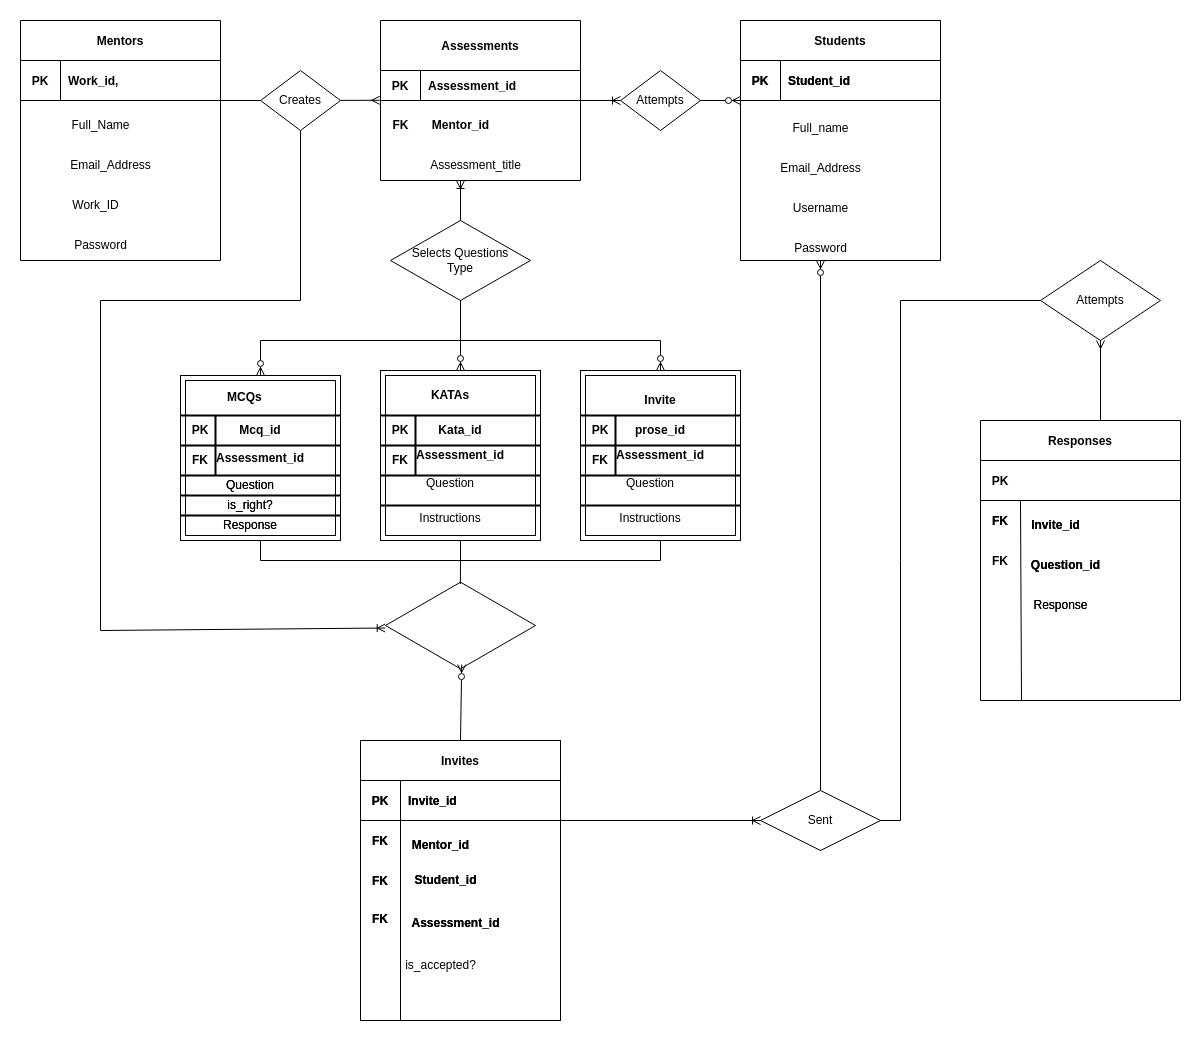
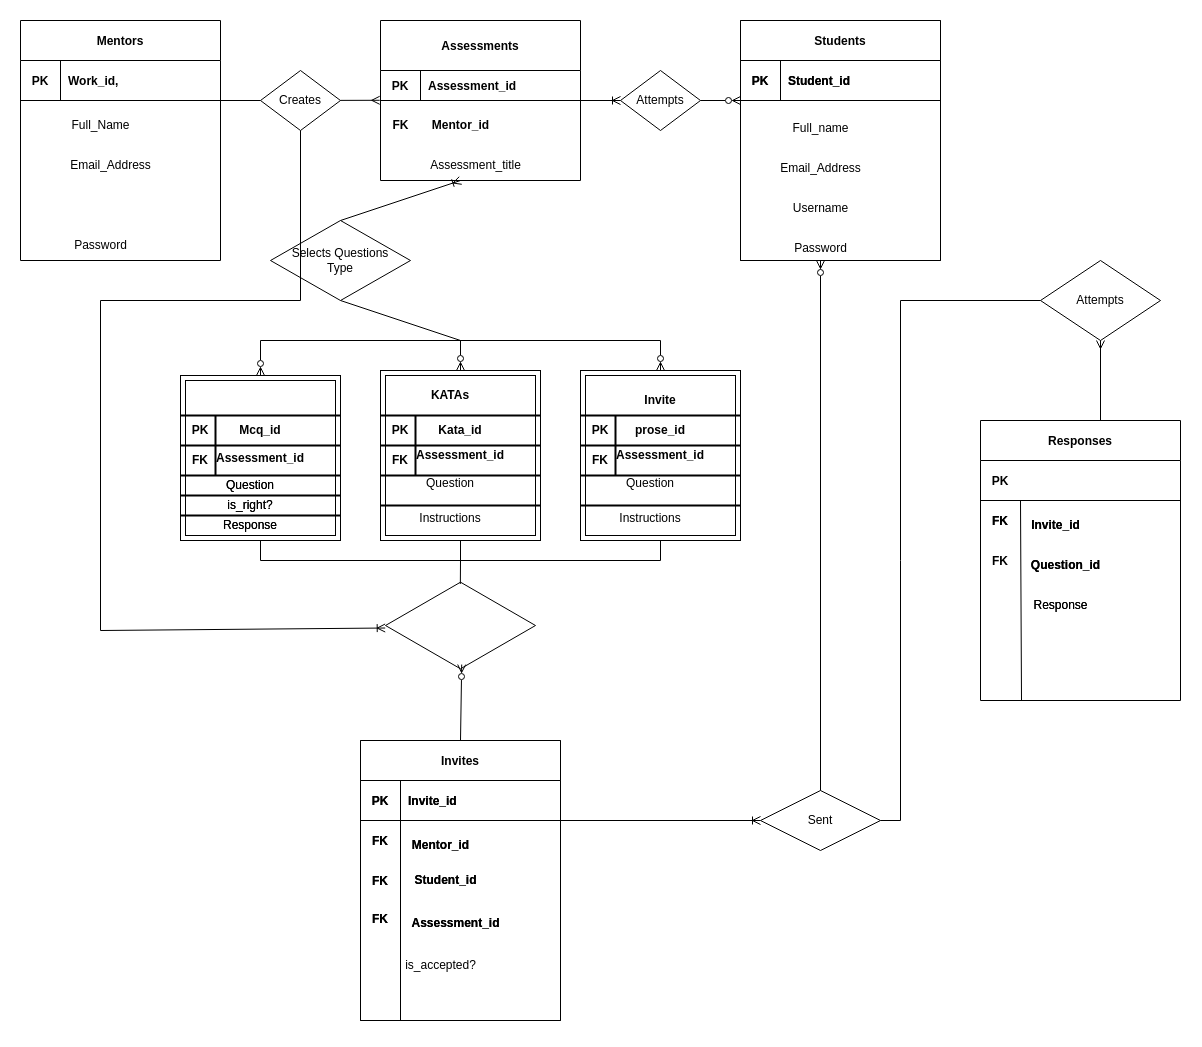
(96, 206) -> none
(461, 261) -> (341, 261)
(261, 396) -> none
